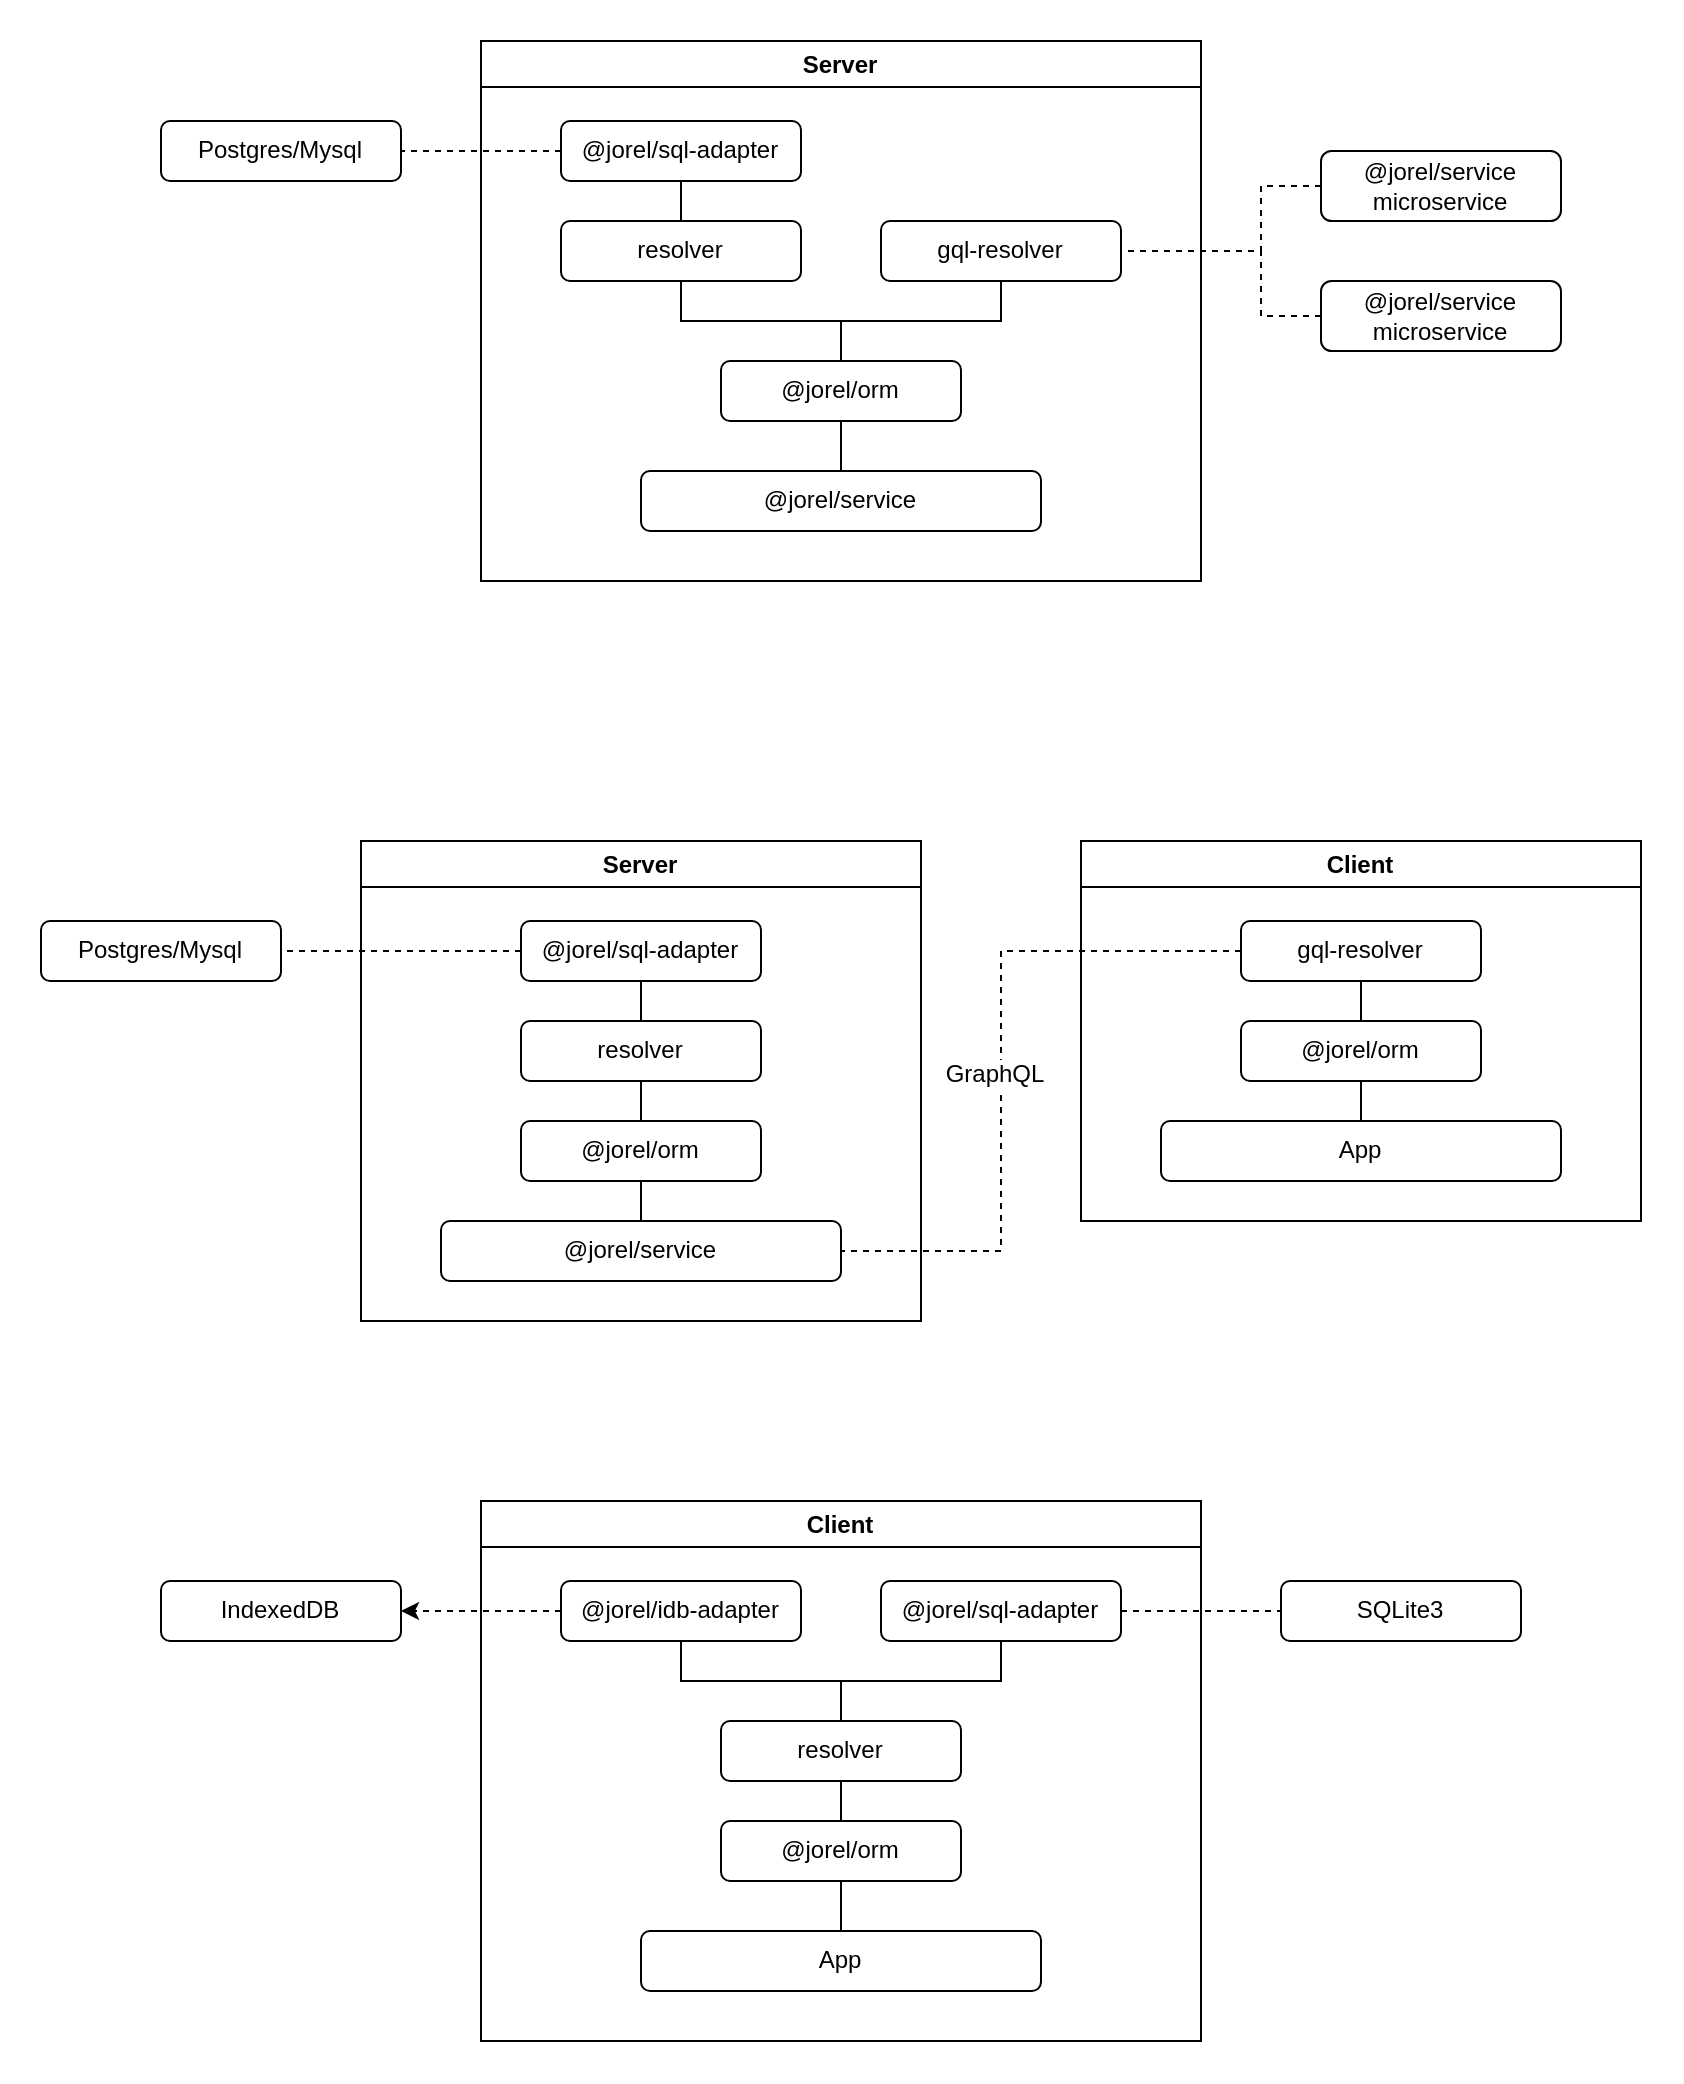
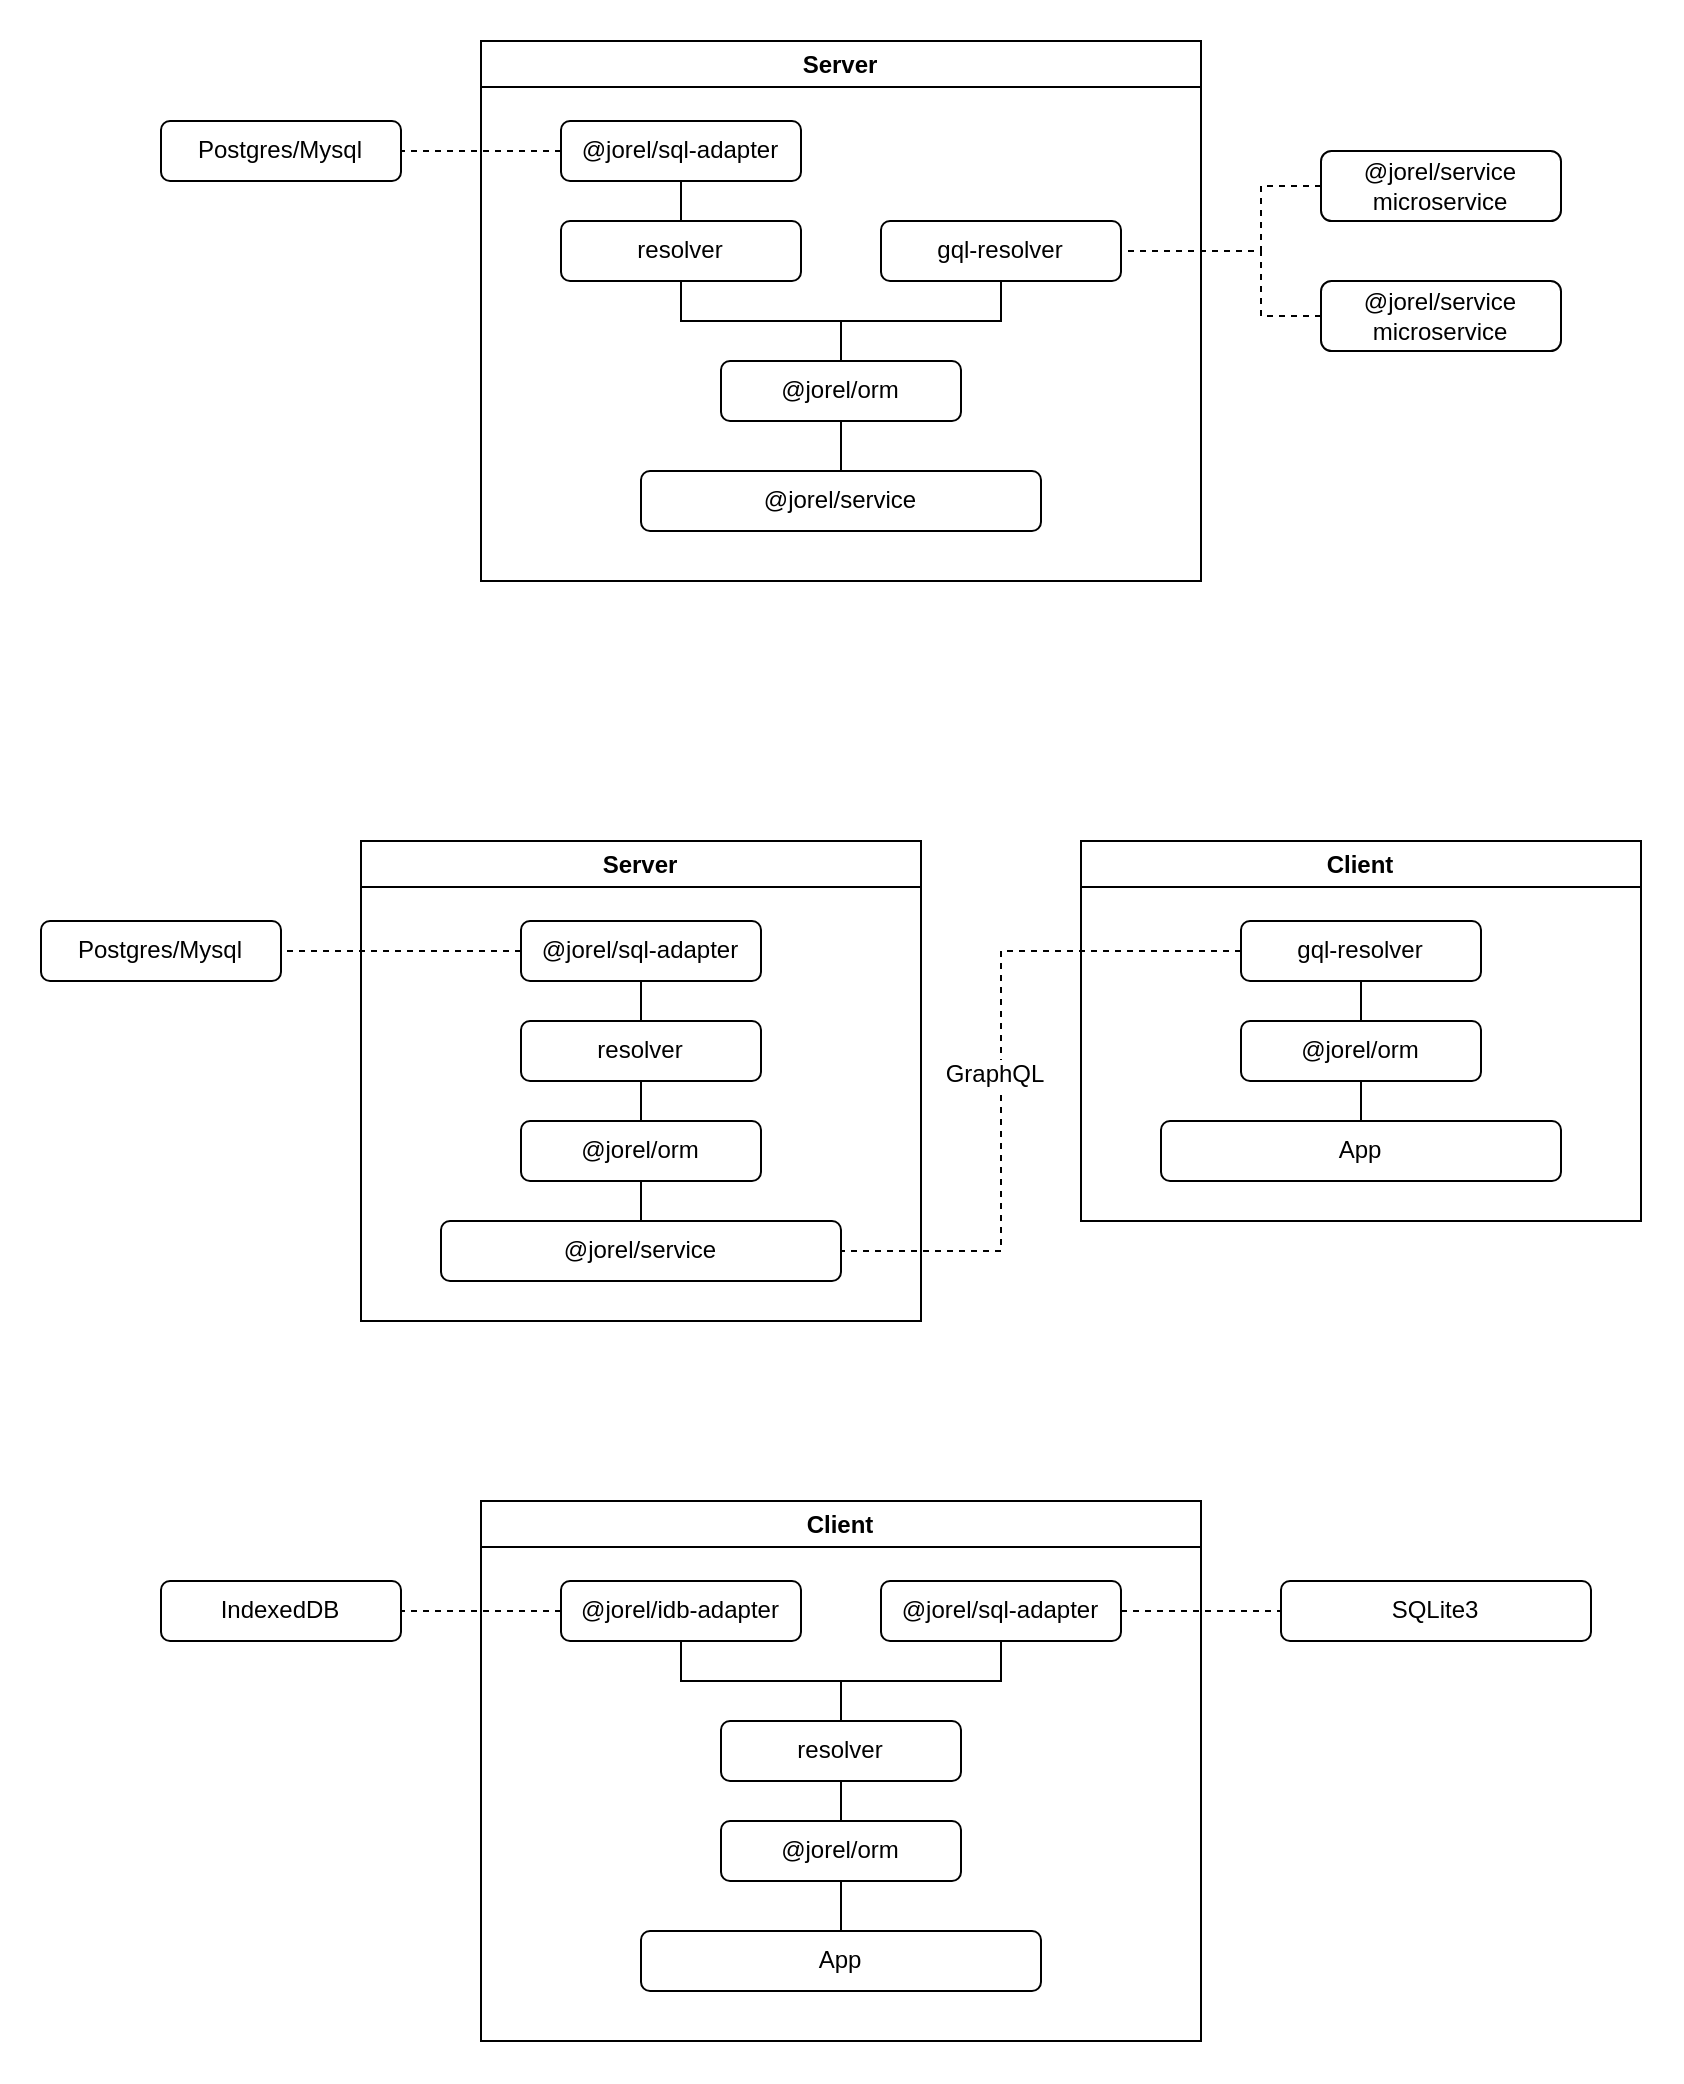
(416, 1611) -> (410, 1611)
(1401, 1611) -> (1436, 1611)
